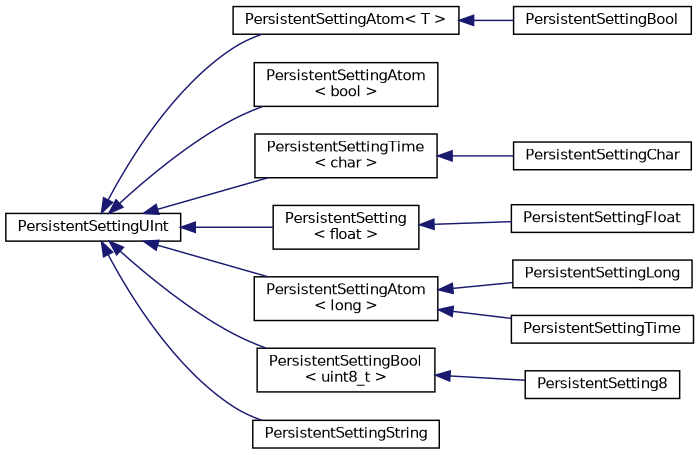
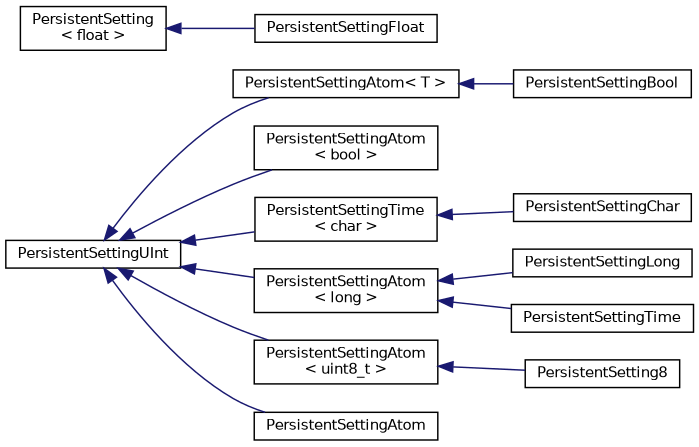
(234, 227) -> none
(346, 370) -> (346, 362)
(346, 434) -> (346, 426)
